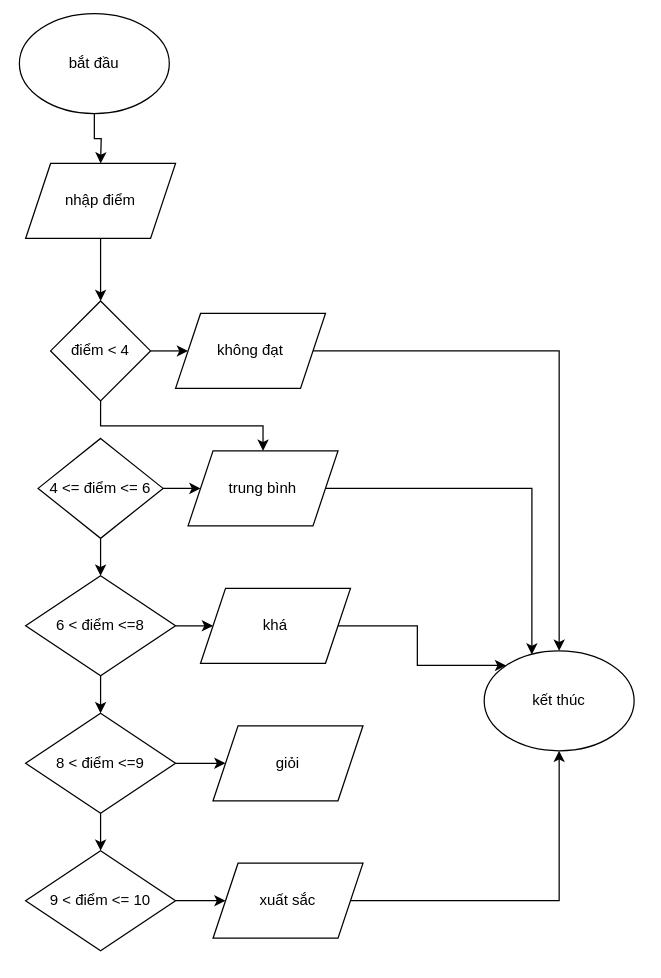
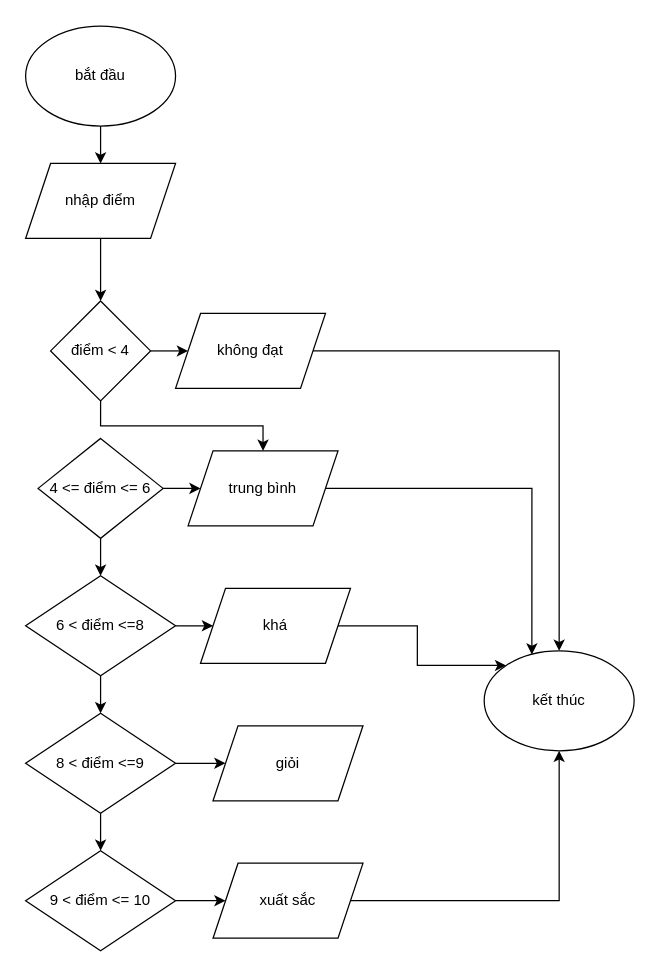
(94, 63) -> (101, 76)
